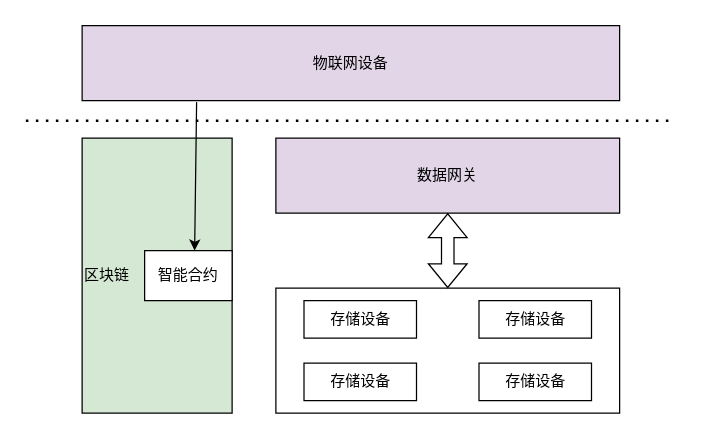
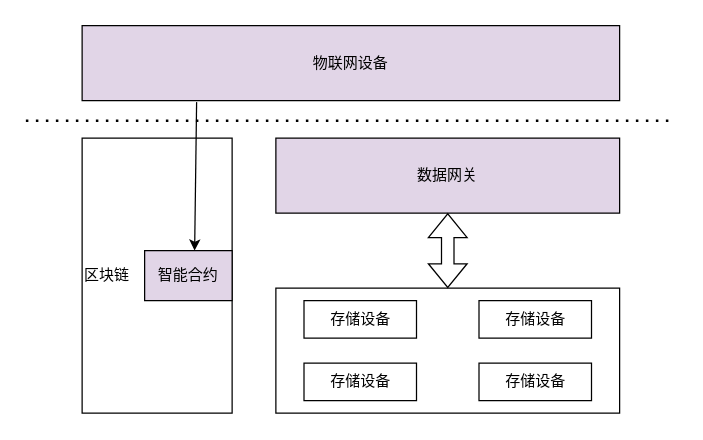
(107, 276) -> (107, 276)
(188, 276) -> (188, 276)
